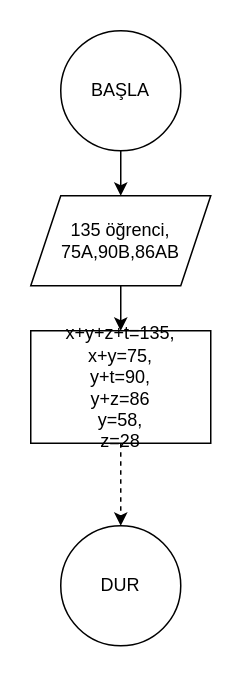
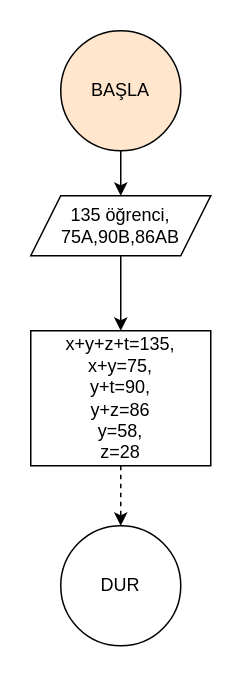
(121, 91) -> (121, 91)
(121, 241) -> (121, 226)
(121, 387) -> (121, 398)
